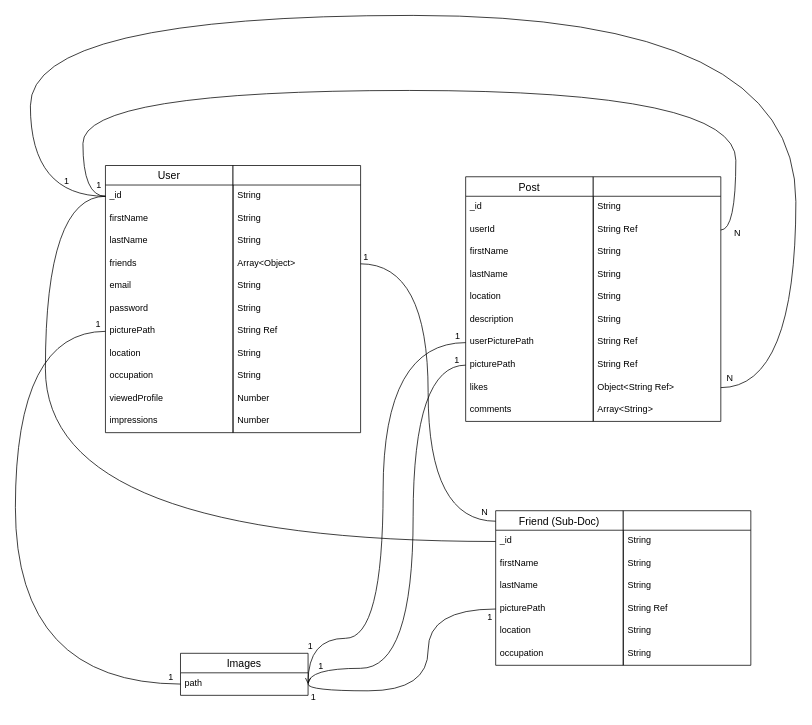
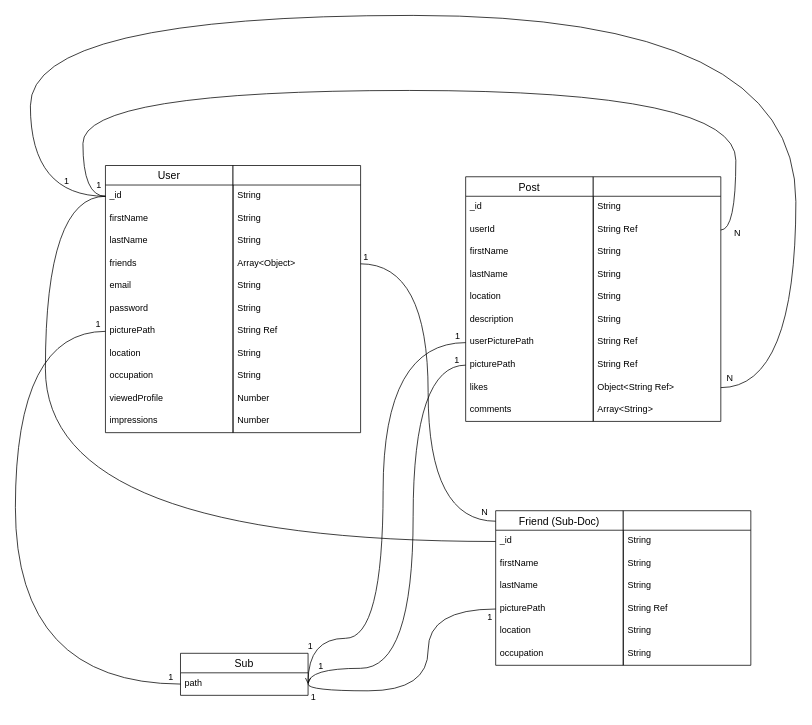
(244, 663) -> (244, 663)
